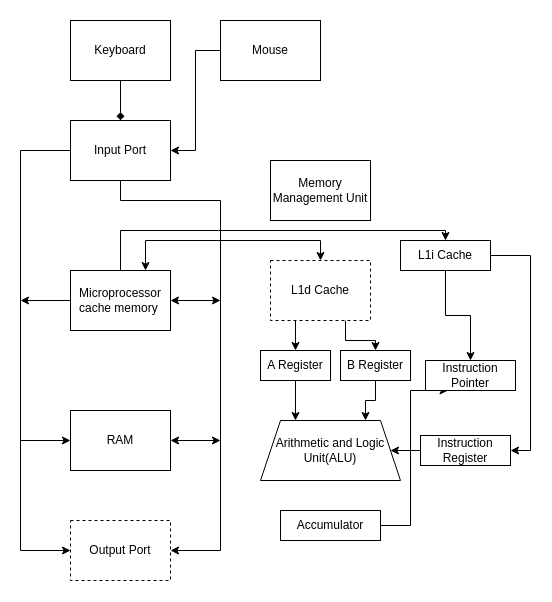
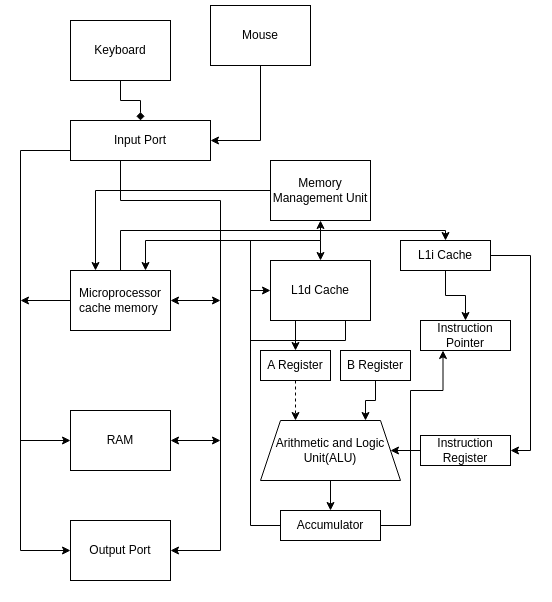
(271, 51) -> (261, 36)
(121, 151) -> (141, 141)
none -> (147, 191)
(321, 291) -> (321, 291)
(361, 341) -> (301, 341)
(471, 376) -> (466, 336)
(296, 397) -> (296, 397)
none -> (251, 449)
none -> (331, 500)
(121, 551) -> (121, 551)
